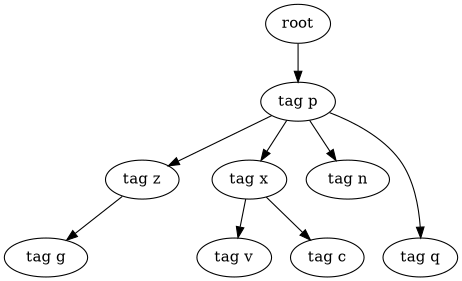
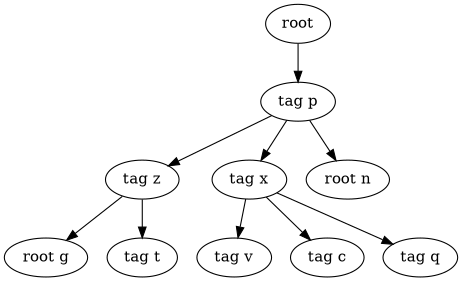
(395, 154) -> (330, 216)
(348, 180) -> (348, 180)
(46, 258) -> (46, 258)
none -> (142, 258)
